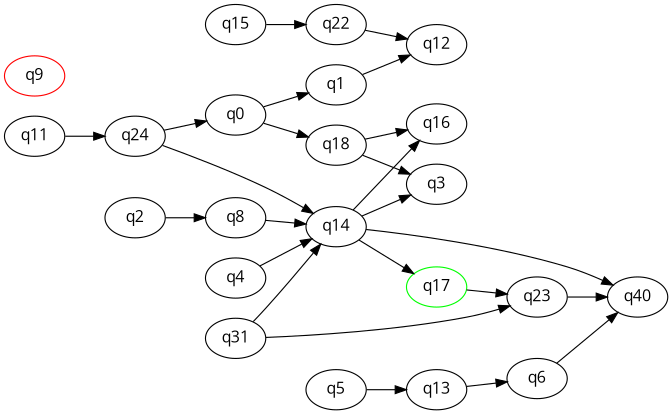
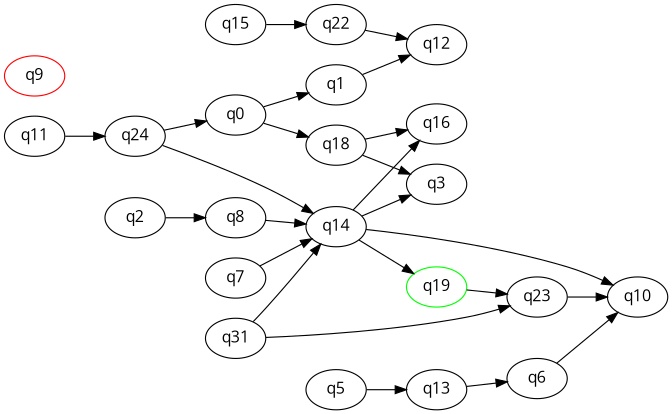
(236, 278) -> (236, 278)
(437, 287) -> (437, 287)
(638, 297) -> (638, 297)
